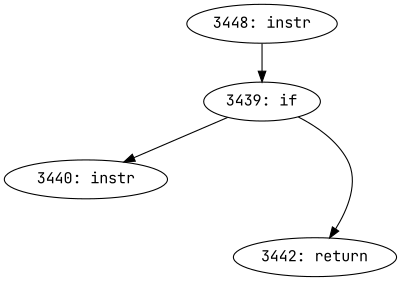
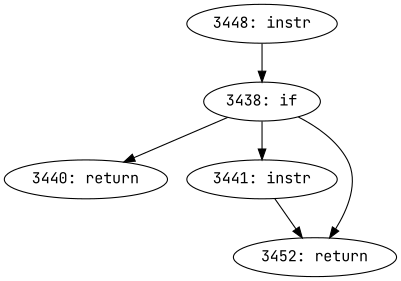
(262, 102) -> (262, 102)
(86, 179) -> (86, 179)
none -> (262, 179)
(315, 257) -> (315, 257)
